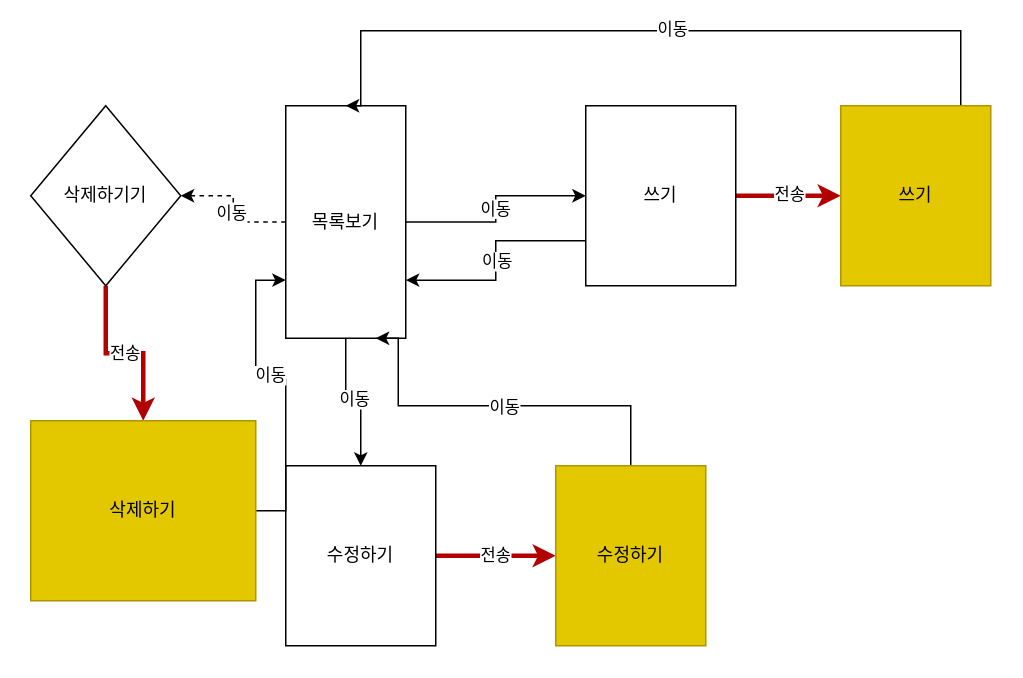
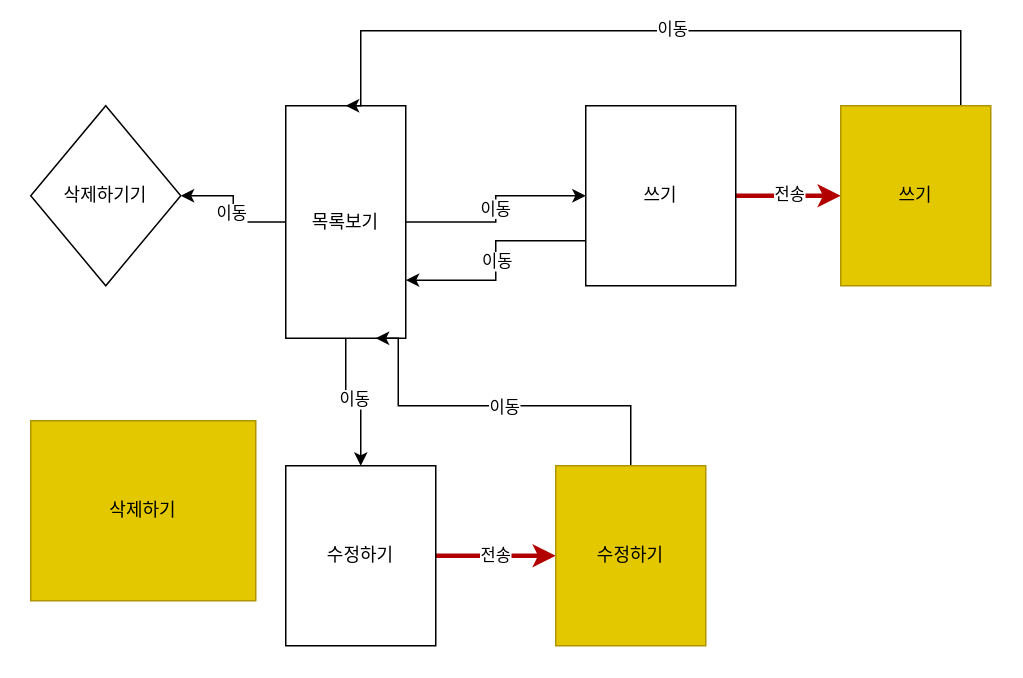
(218, 196) -> (218, 196)
(117, 353) -> none
(256, 378) -> none
